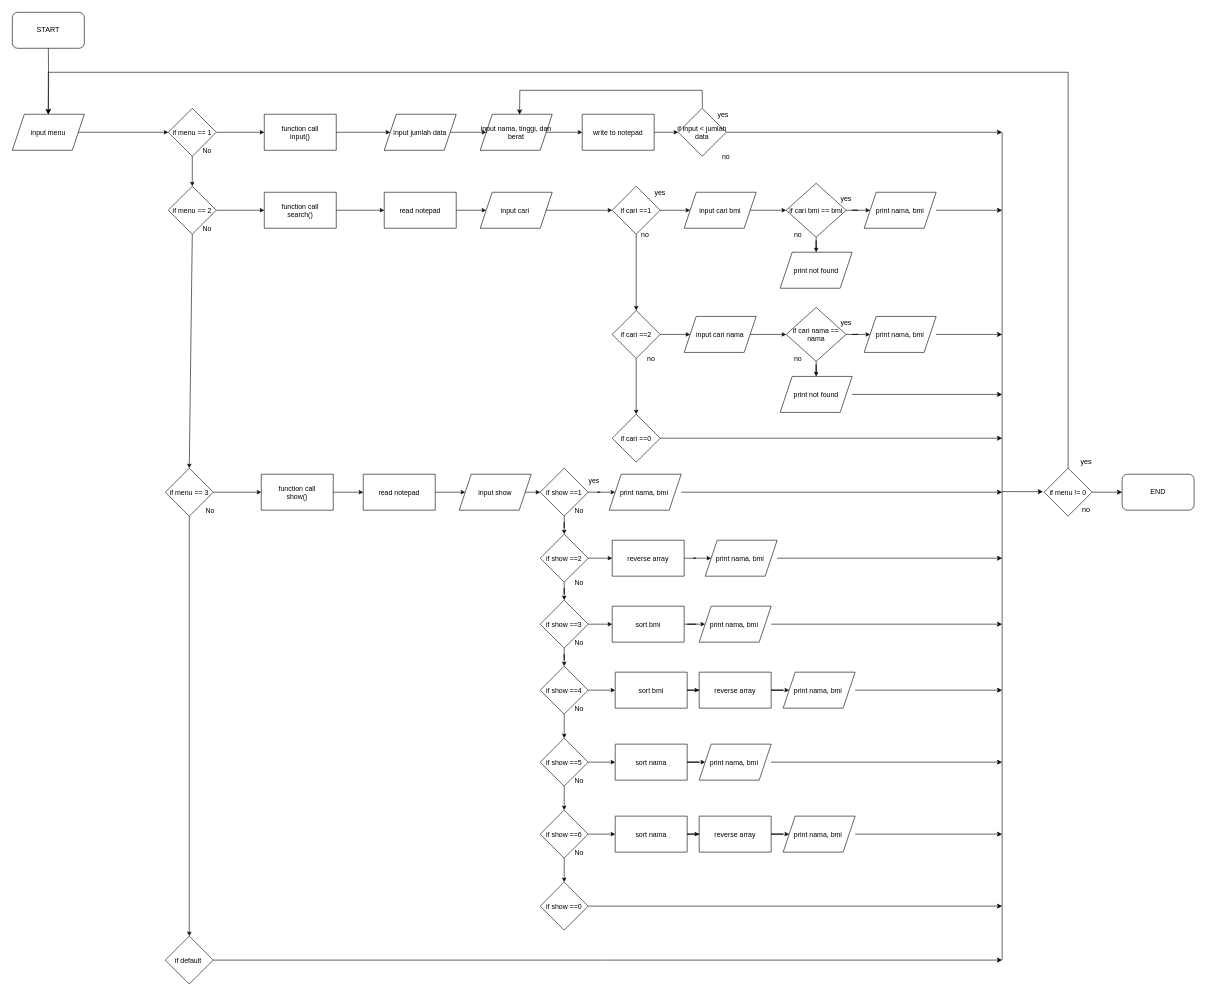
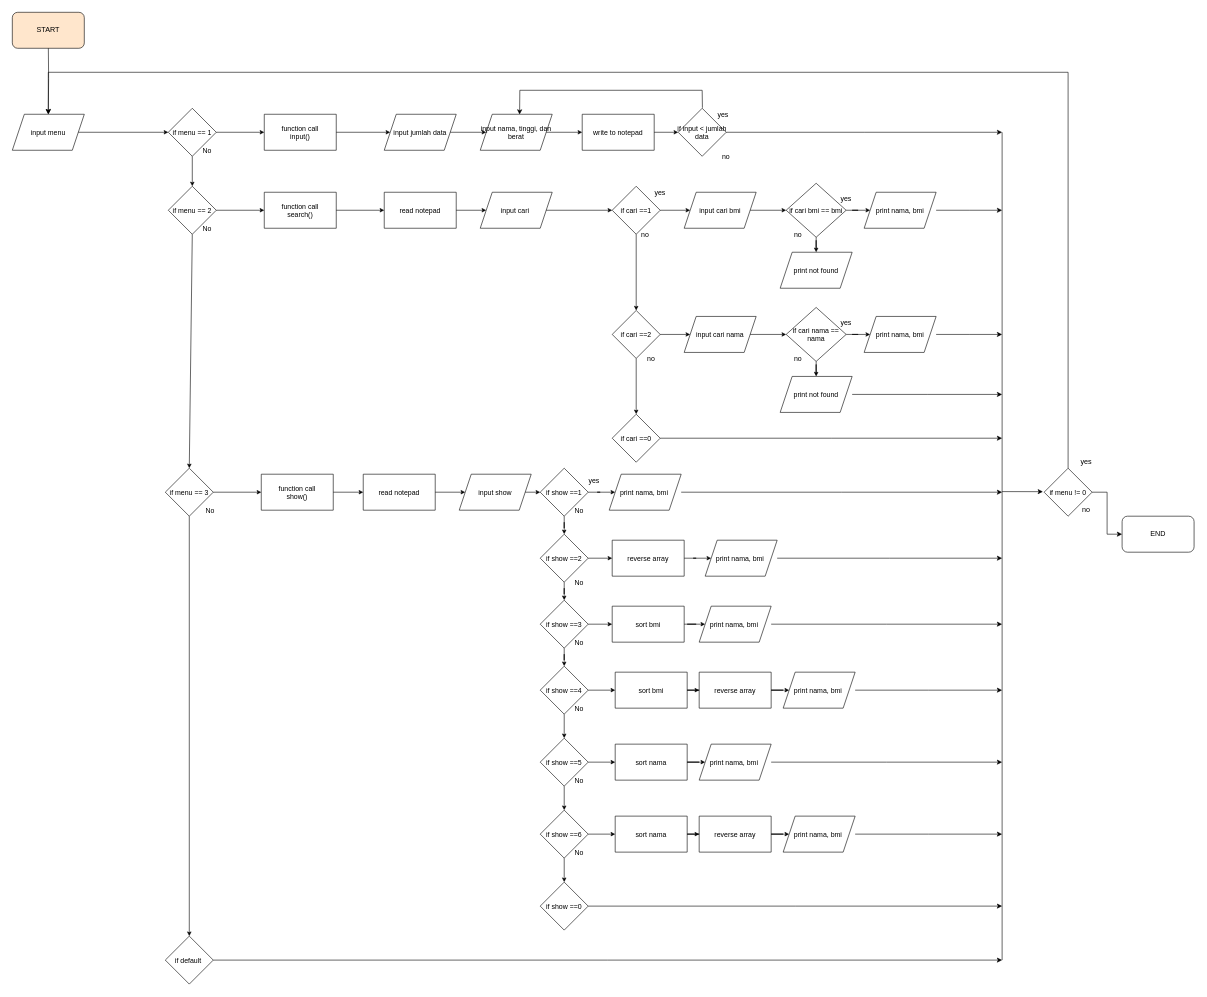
(48, 30) -> (48, 30)
(1158, 492) -> (1158, 534)
